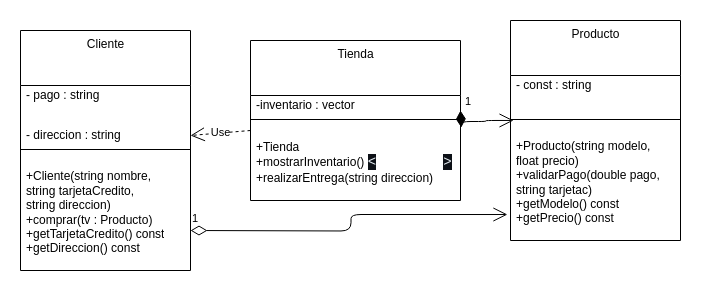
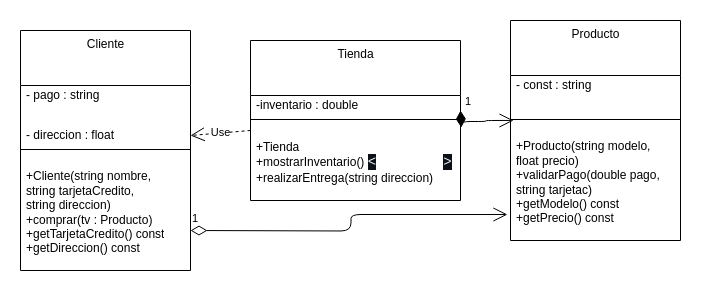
(316, 106) -> (314, 106)
(83, 136) -> (79, 136)
